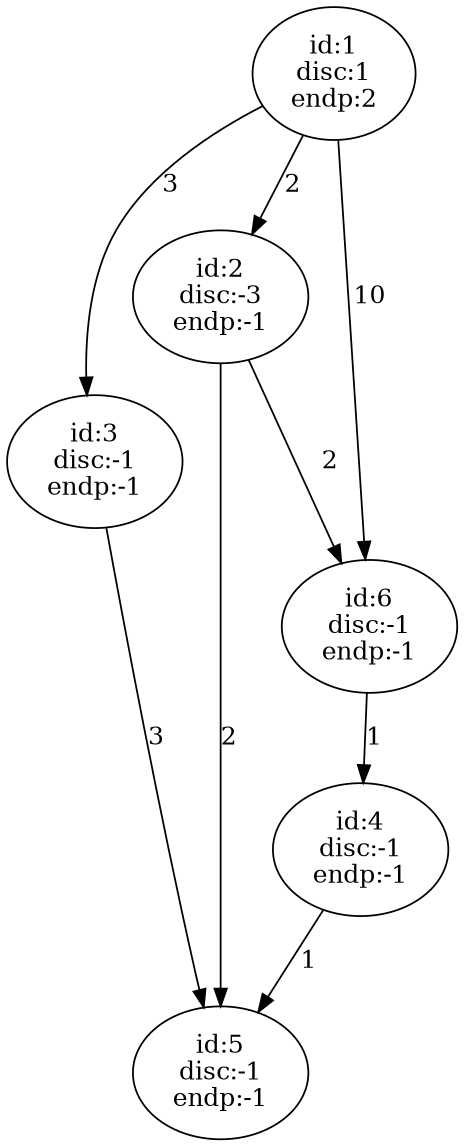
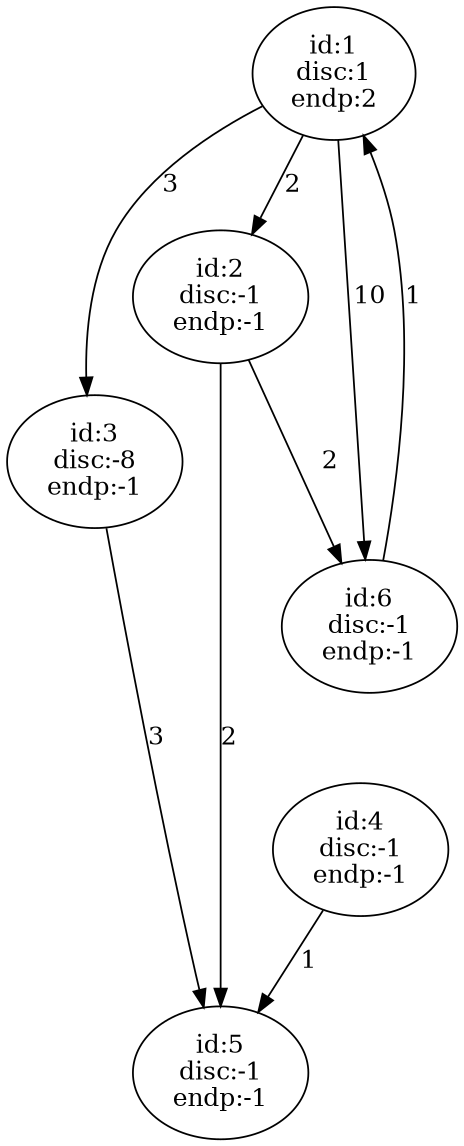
(221, 297) -> (221, 297)
(95, 462) -> (95, 462)
(365, 729) -> (404, 355)
